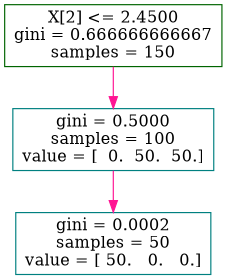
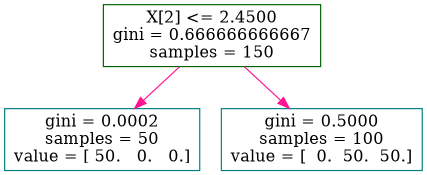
(113, 186) -> (162, 83)
